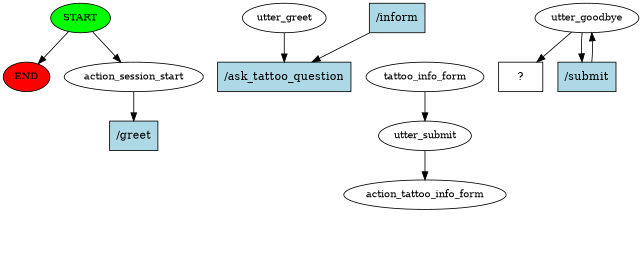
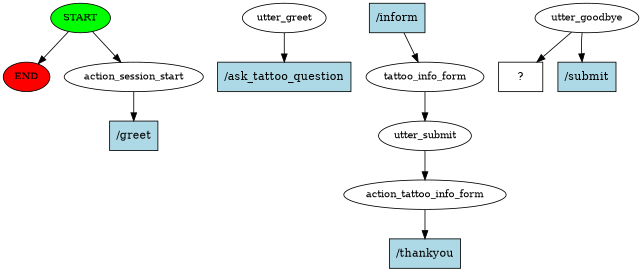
(344, 46) -> (409, 44)
(592, 51) -> none
none -> (425, 254)
